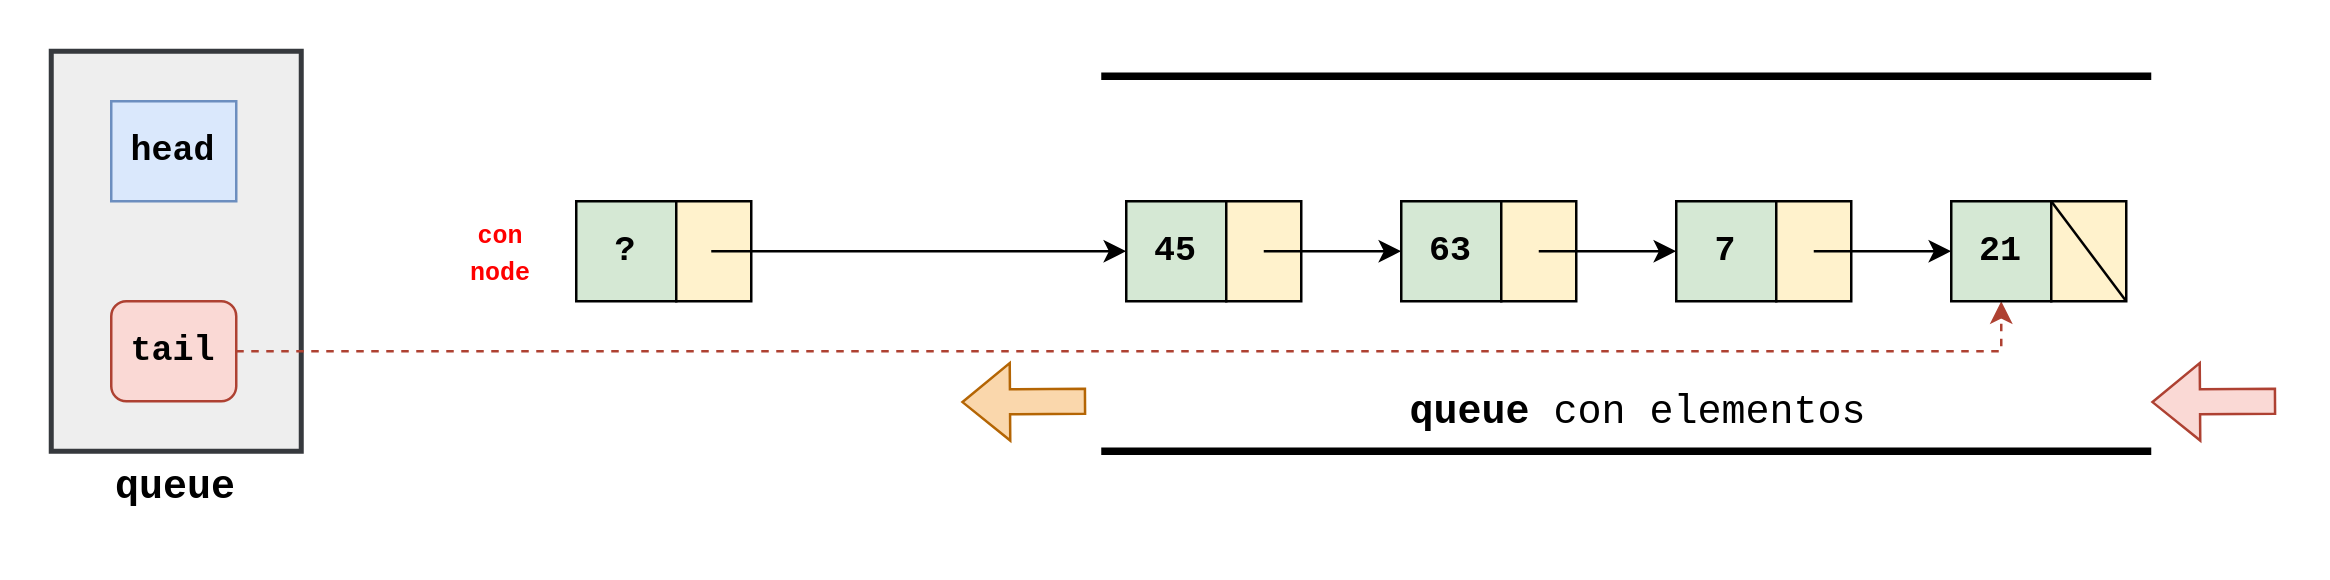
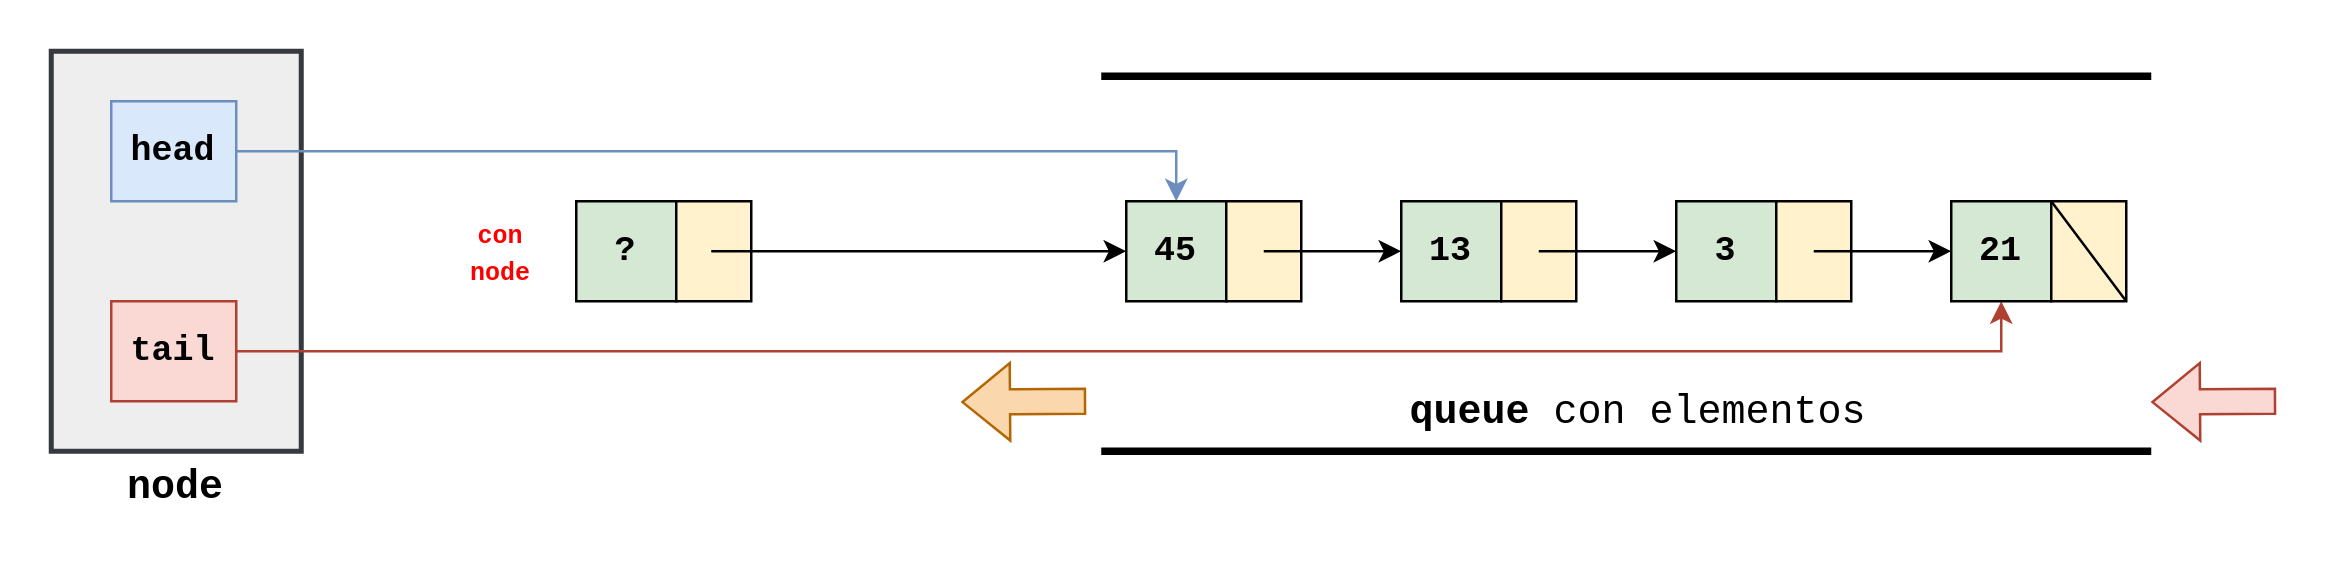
none -> (723, 151)
(1451, 251) -> (1451, 251)
(1726, 251) -> (1726, 251)
(174, 351) -> (174, 351)
(1137, 351) -> (1137, 351)
(176, 489) -> (176, 489)
